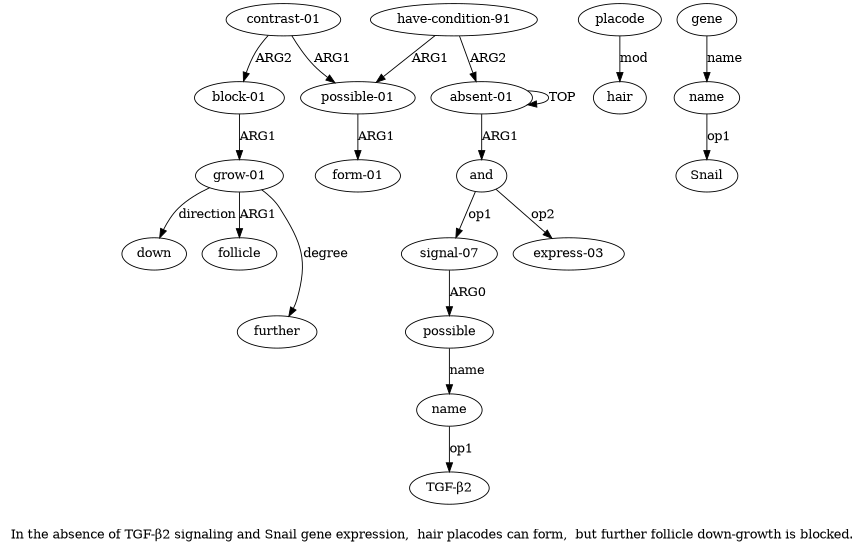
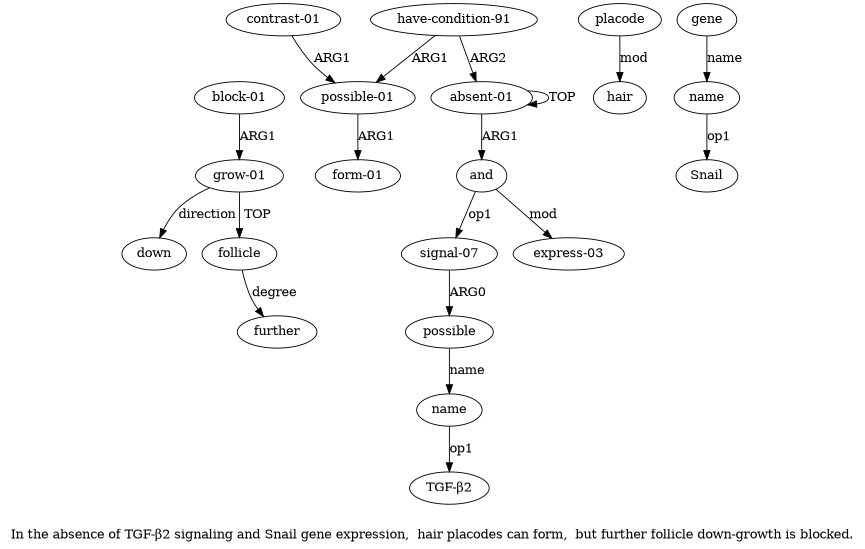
(255, 53) -> none
(258, 215) -> (258, 215)
(543, 215) -> (543, 215)
(298, 244) -> (248, 291)
